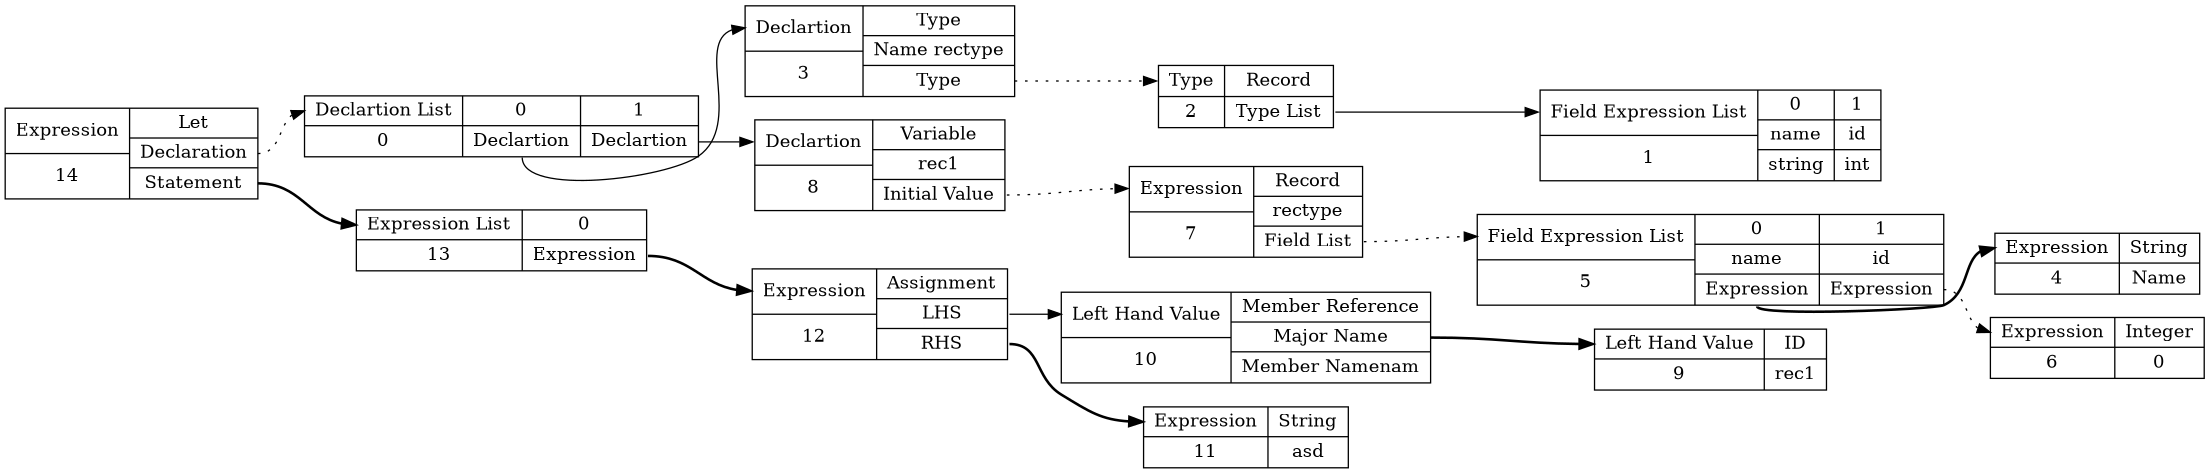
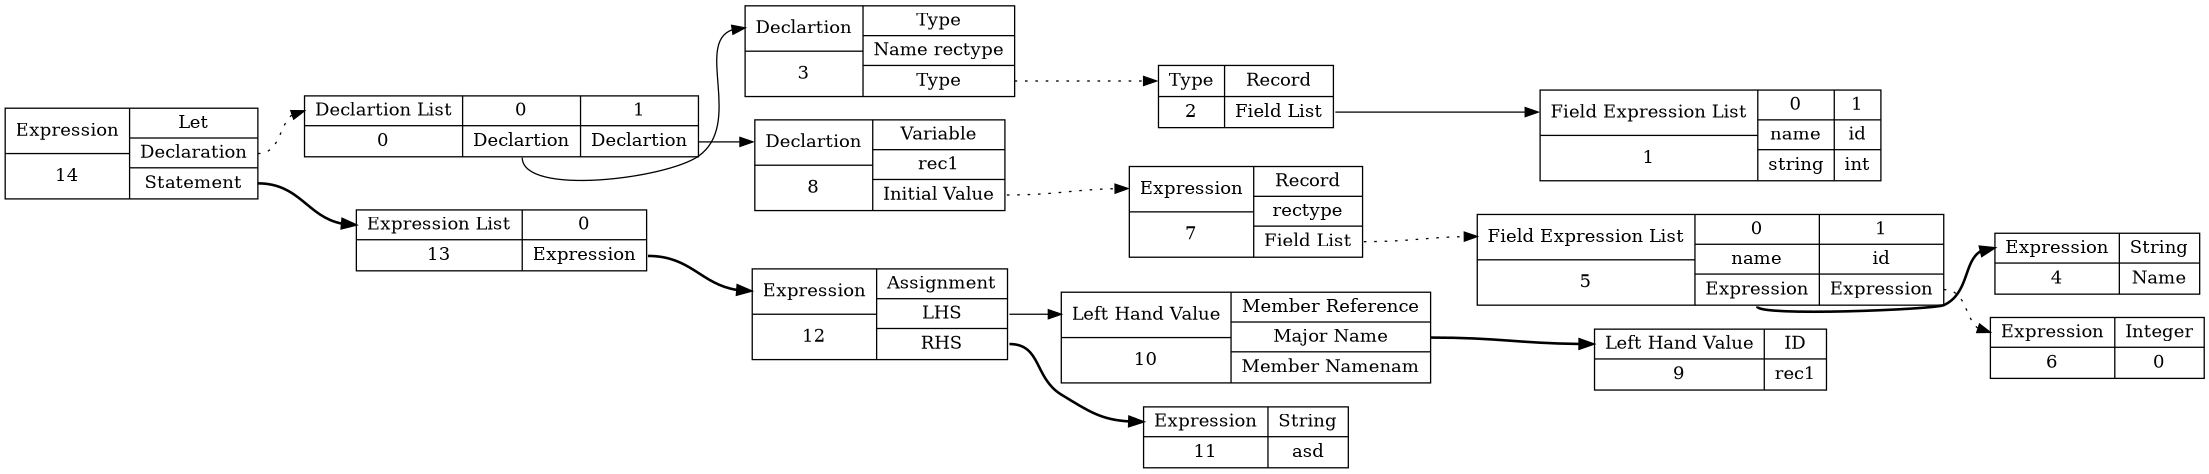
(1279, 111) -> (1279, 111)
